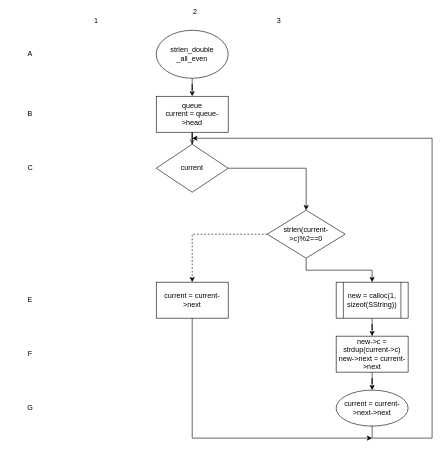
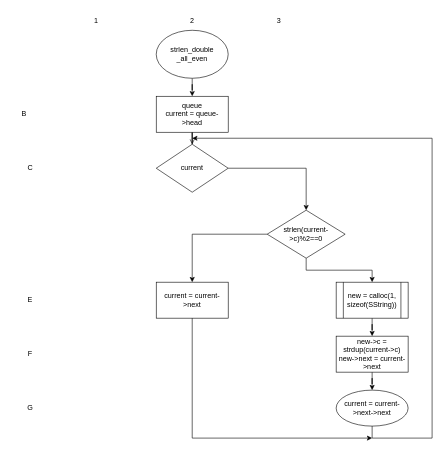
(195, 12) -> (192, 21)
(30, 54) -> none
(30, 114) -> (24, 114)
(207, 234) -> (207, 234)
